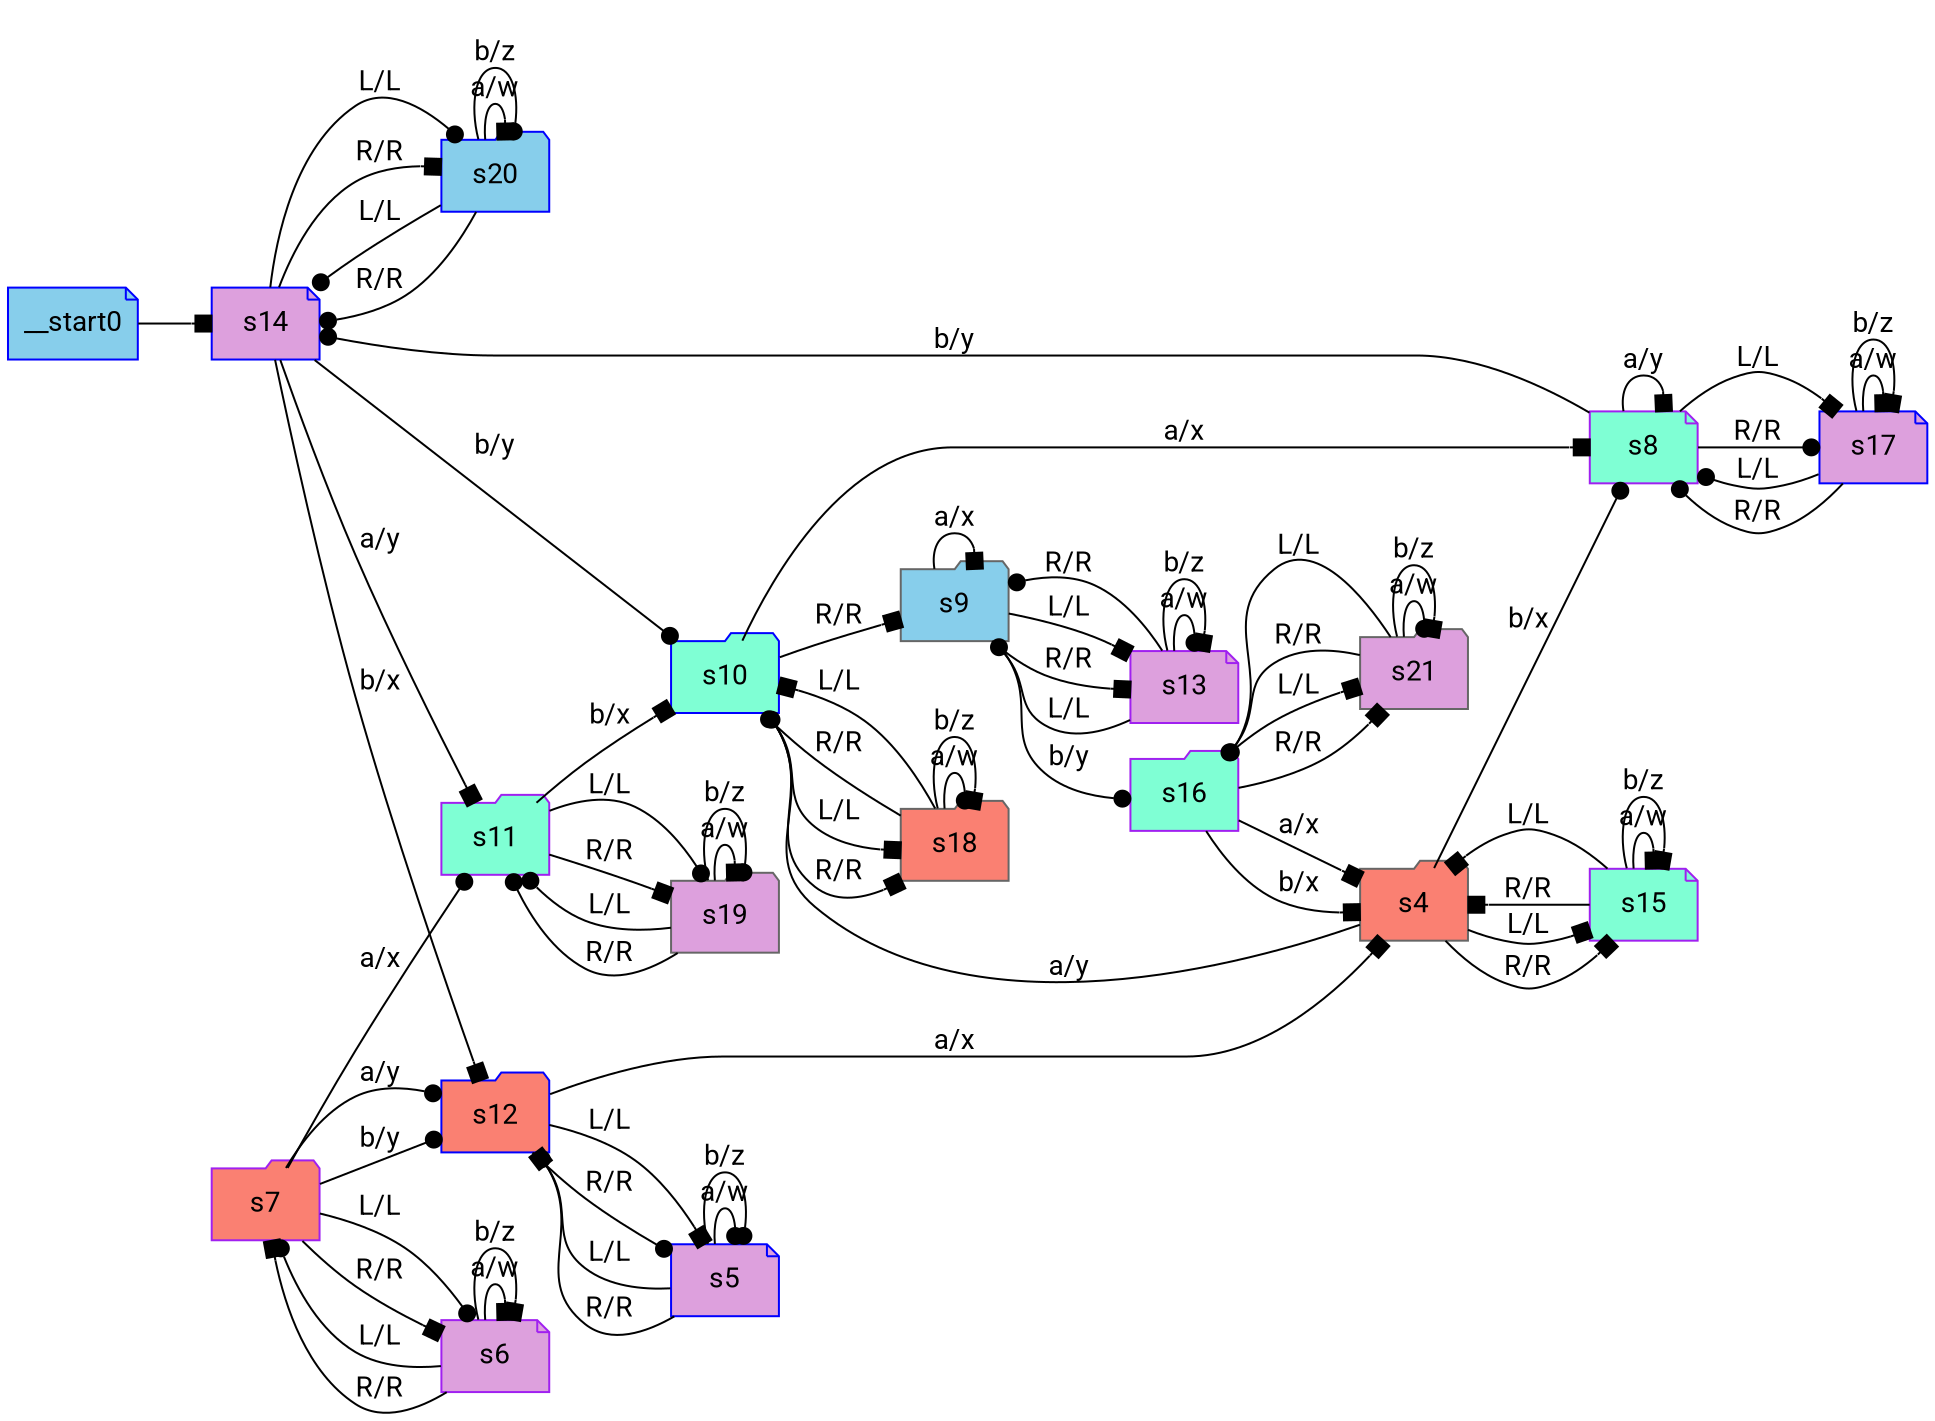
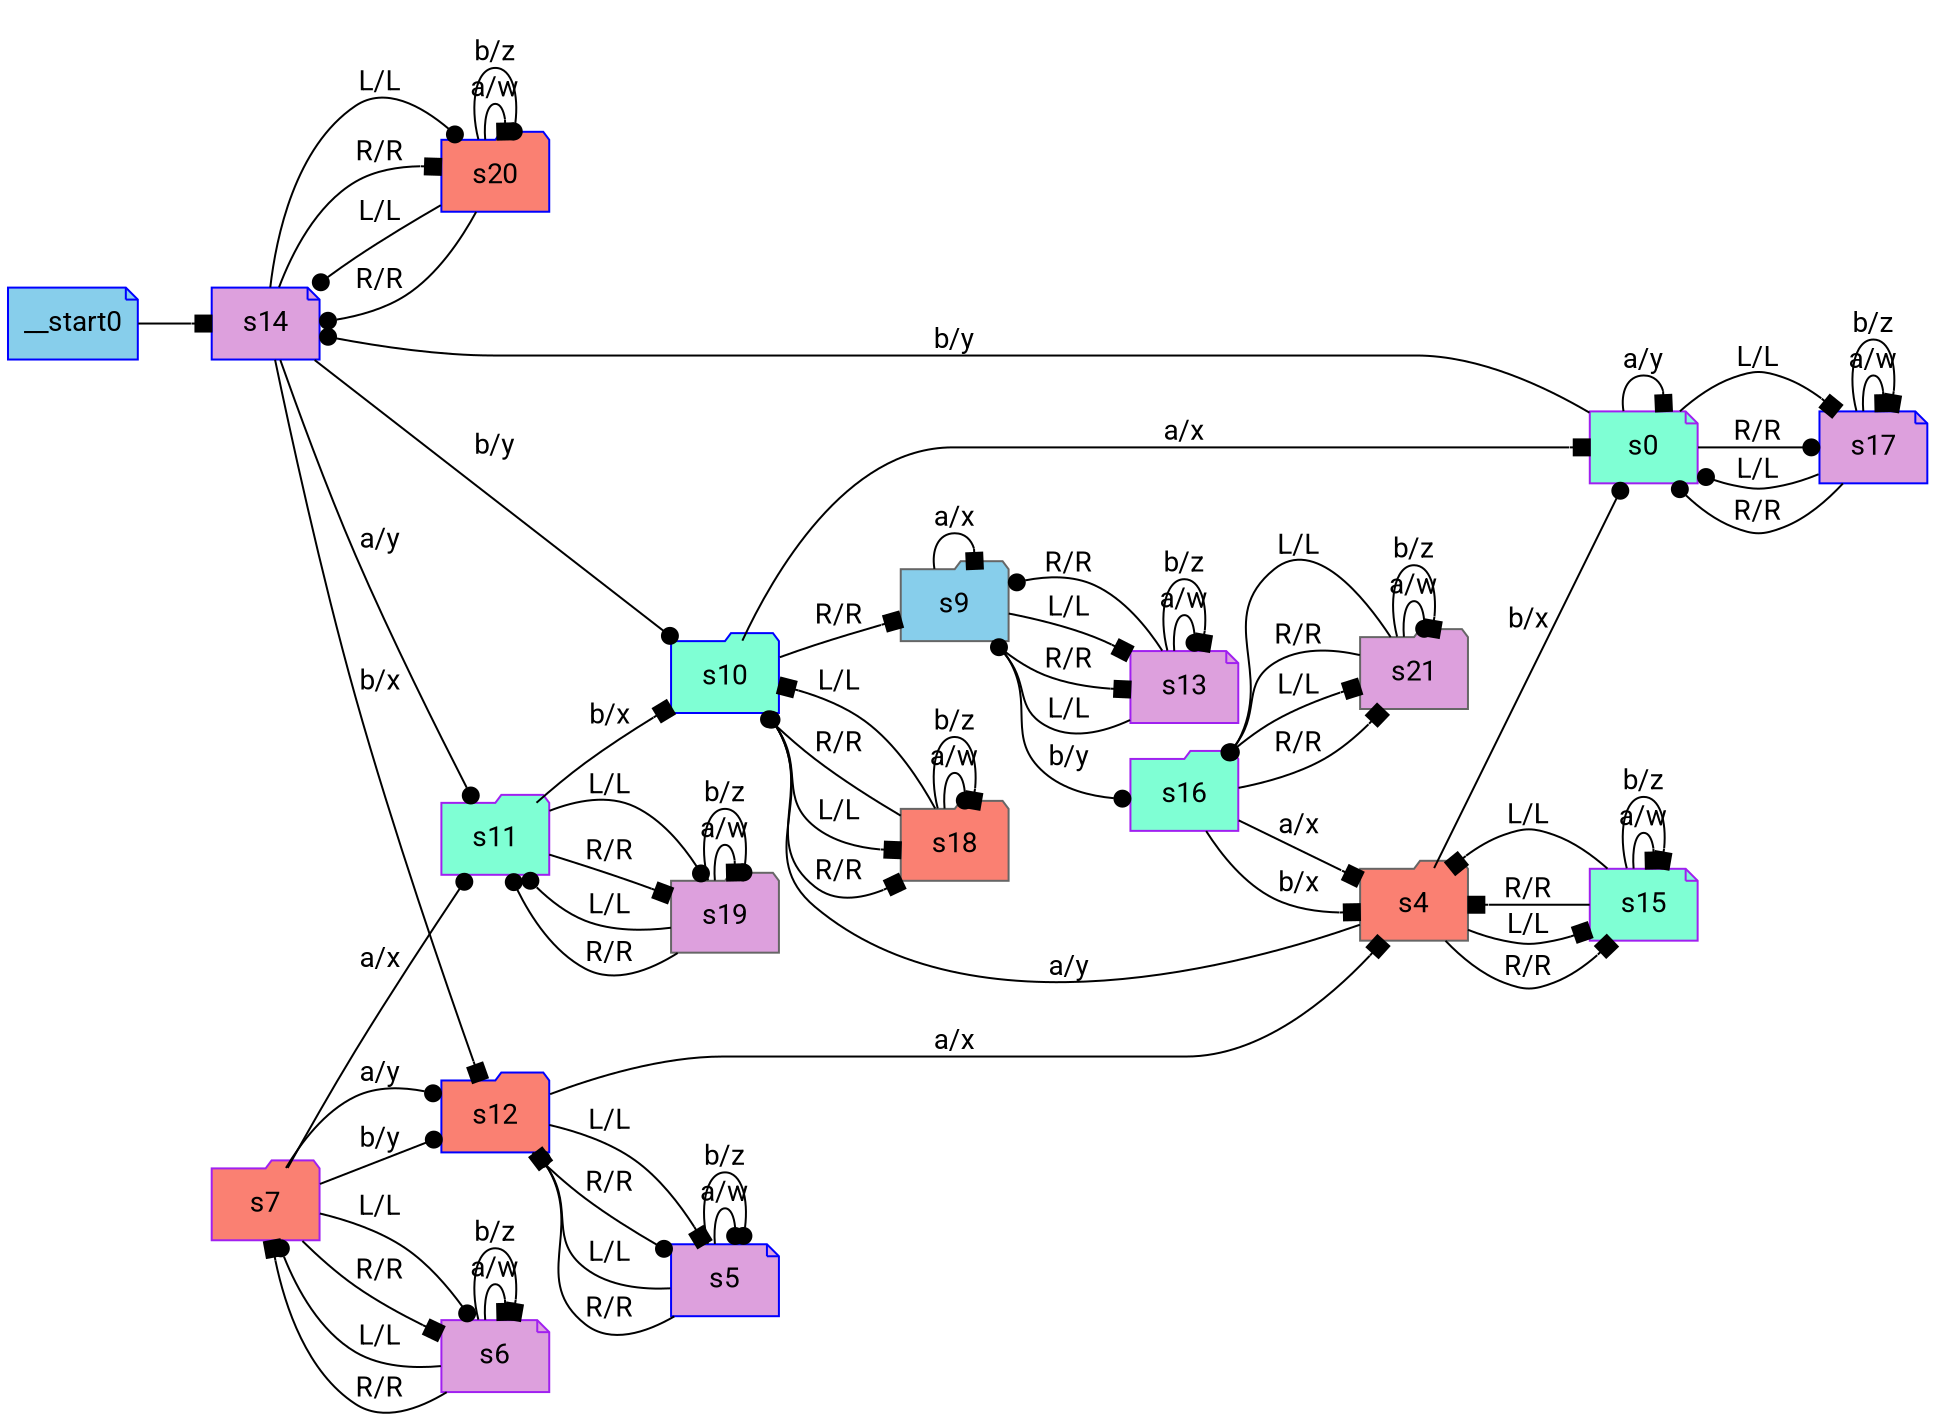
(495, 176) -> (495, 176)
(1644, 447) -> (1644, 447)
(365, 576) -> (365, 577)
